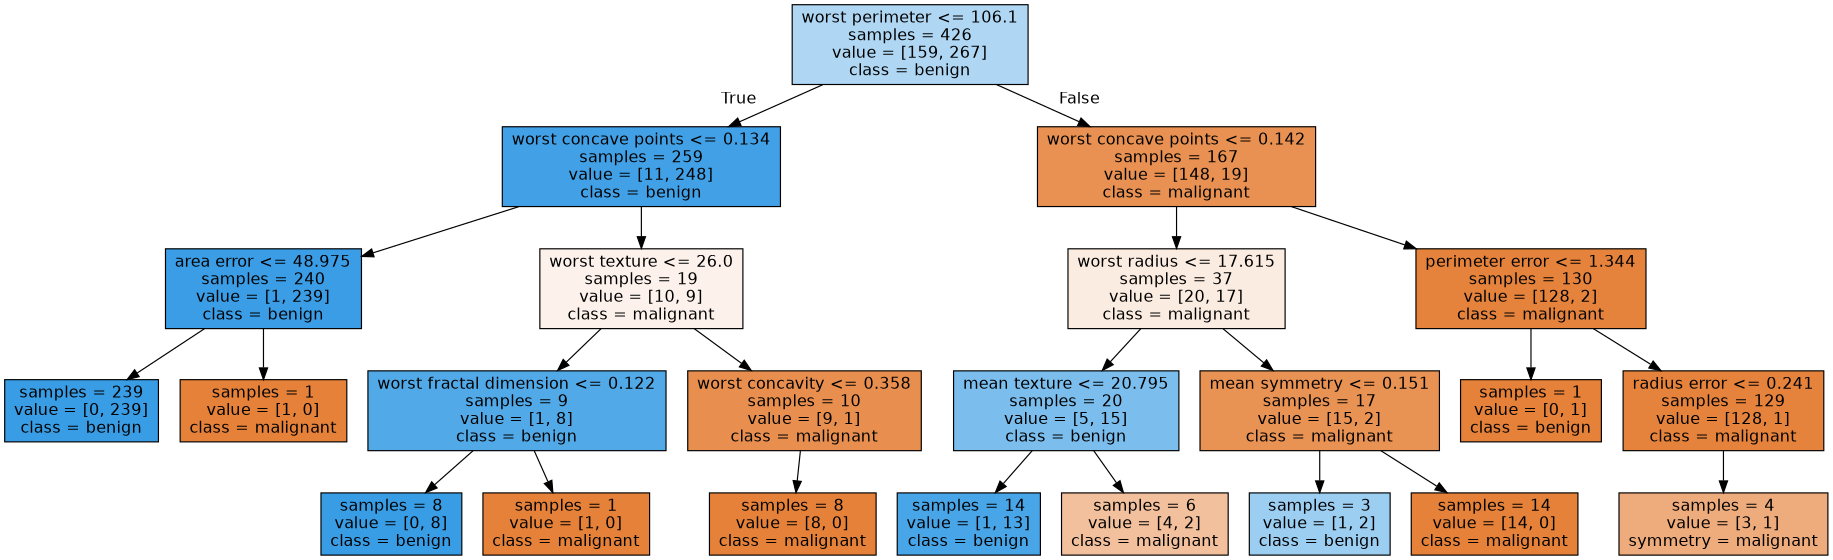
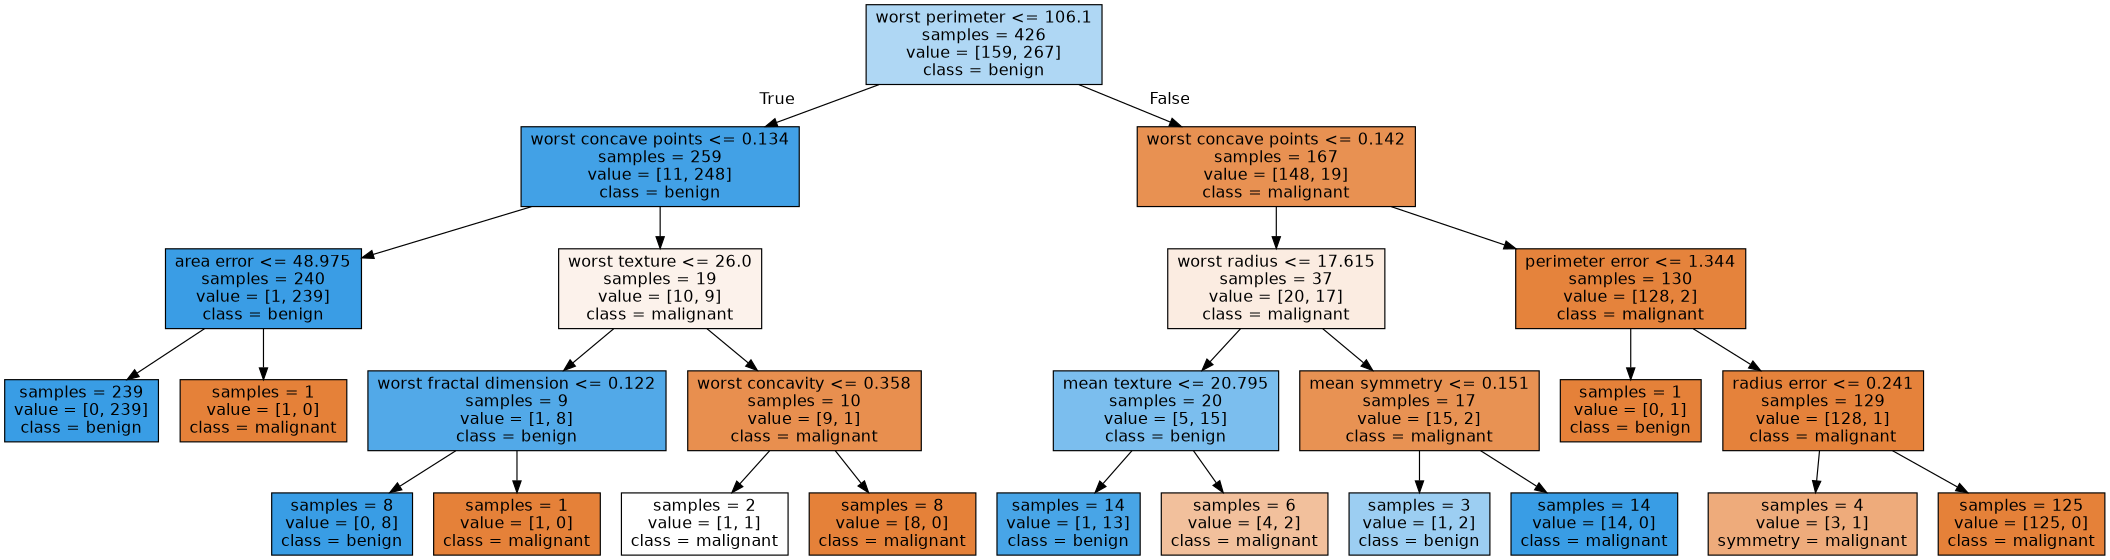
none -> (705, 524)
(1495, 524) -> (1594, 524)
none -> (2022, 524)
